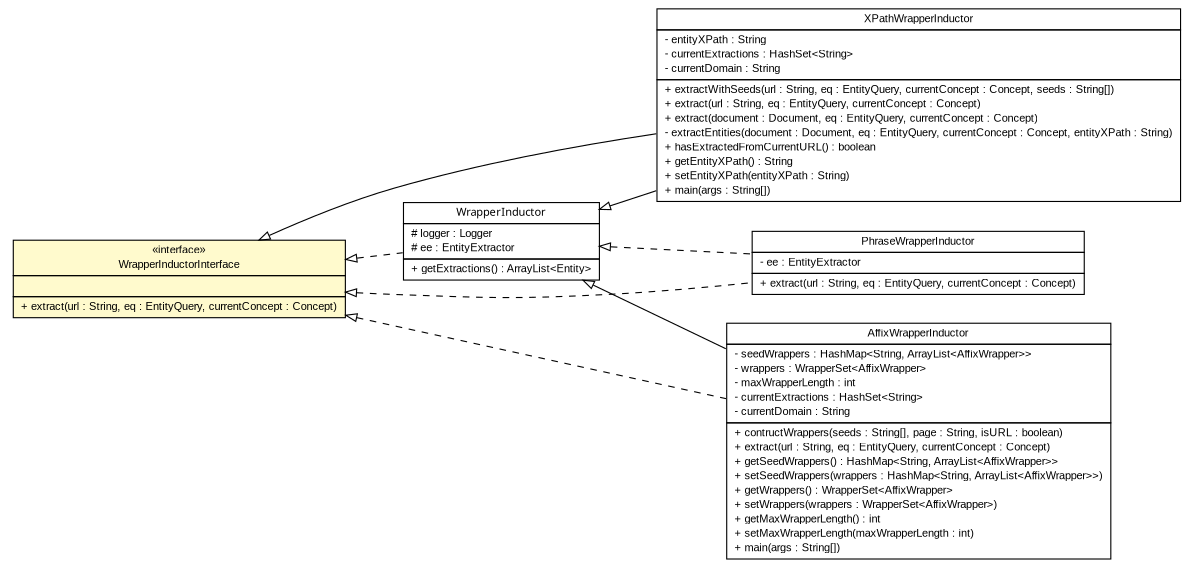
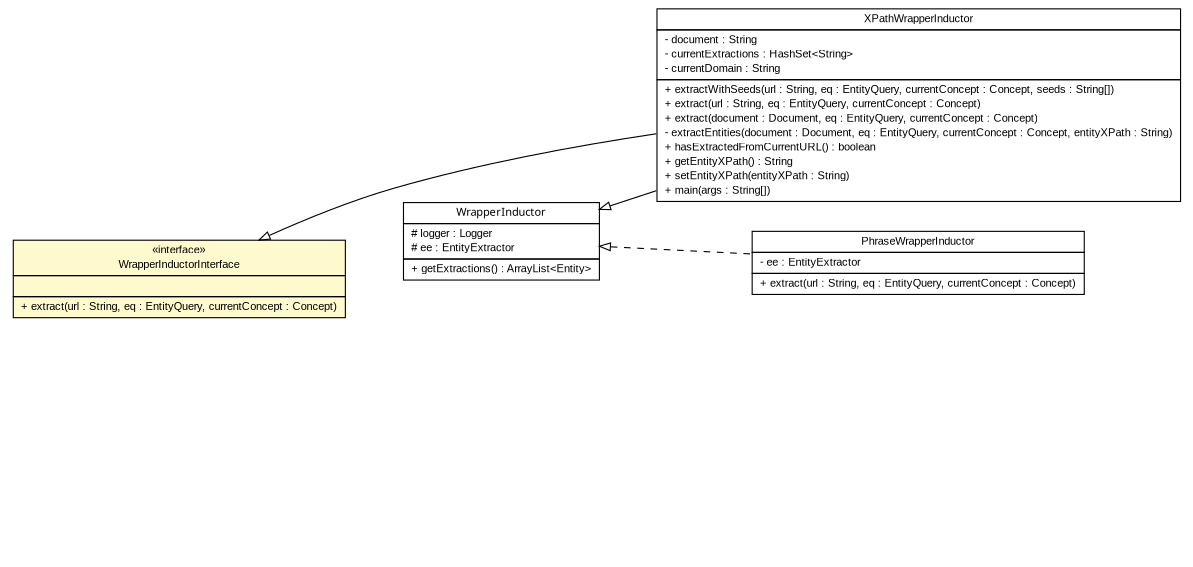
(716, 40) -> (711, 40)
(380, 255) -> none
(554, 297) -> none
(918, 441) -> none
